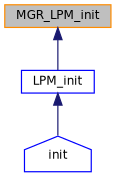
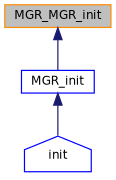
(58, 16) -> (58, 16)
(58, 82) -> (58, 82)
